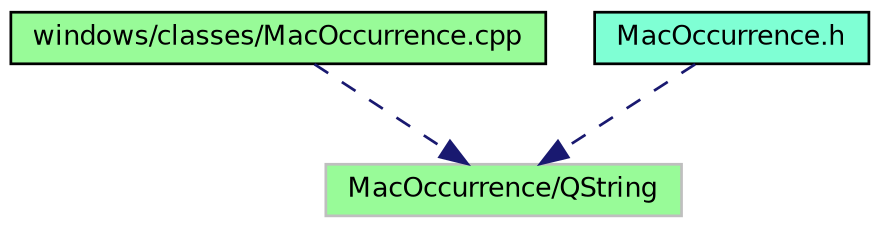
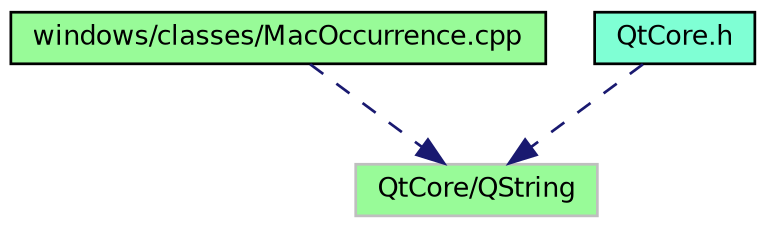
(732, 38) -> (675, 38)
(504, 190) -> (477, 190)
